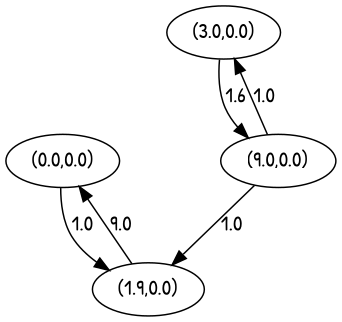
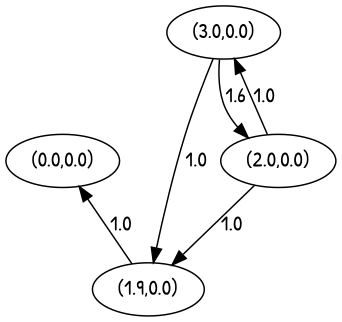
(278, 161) -> (278, 161)
(121, 225) -> (121, 225)
(68, 230) -> (180, 152)
